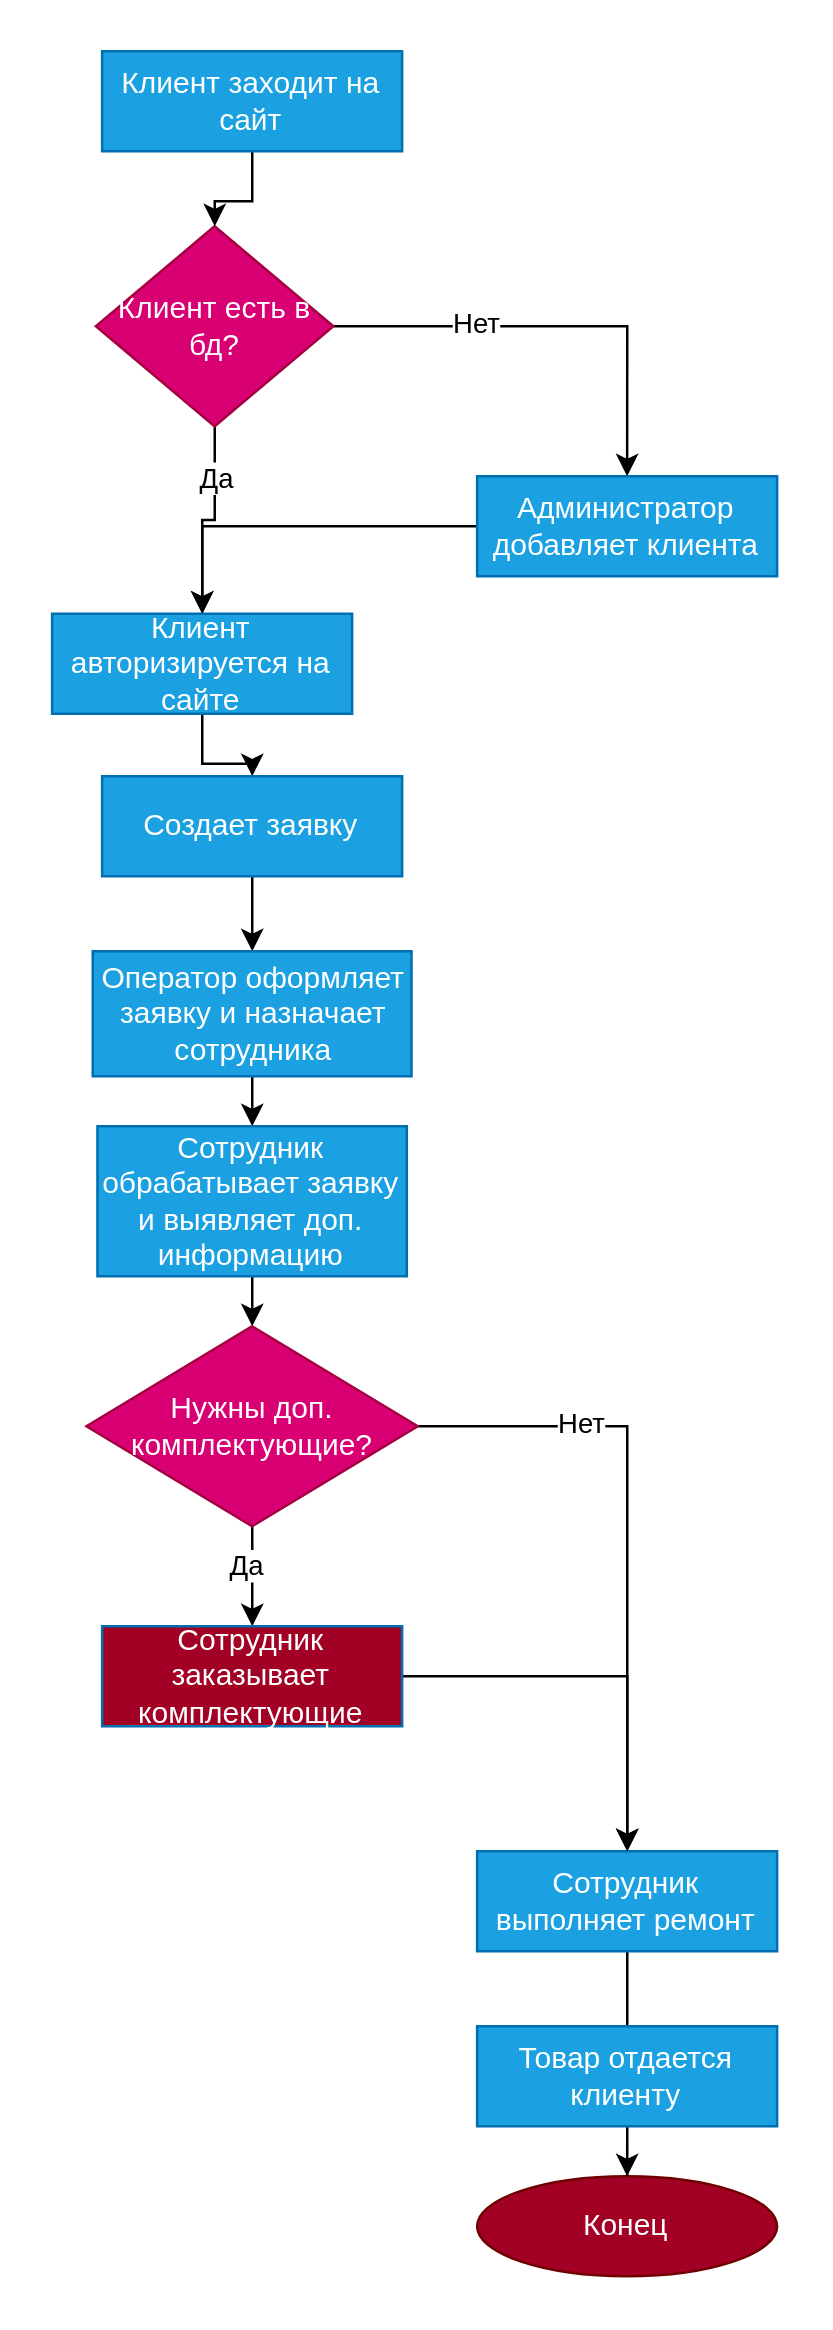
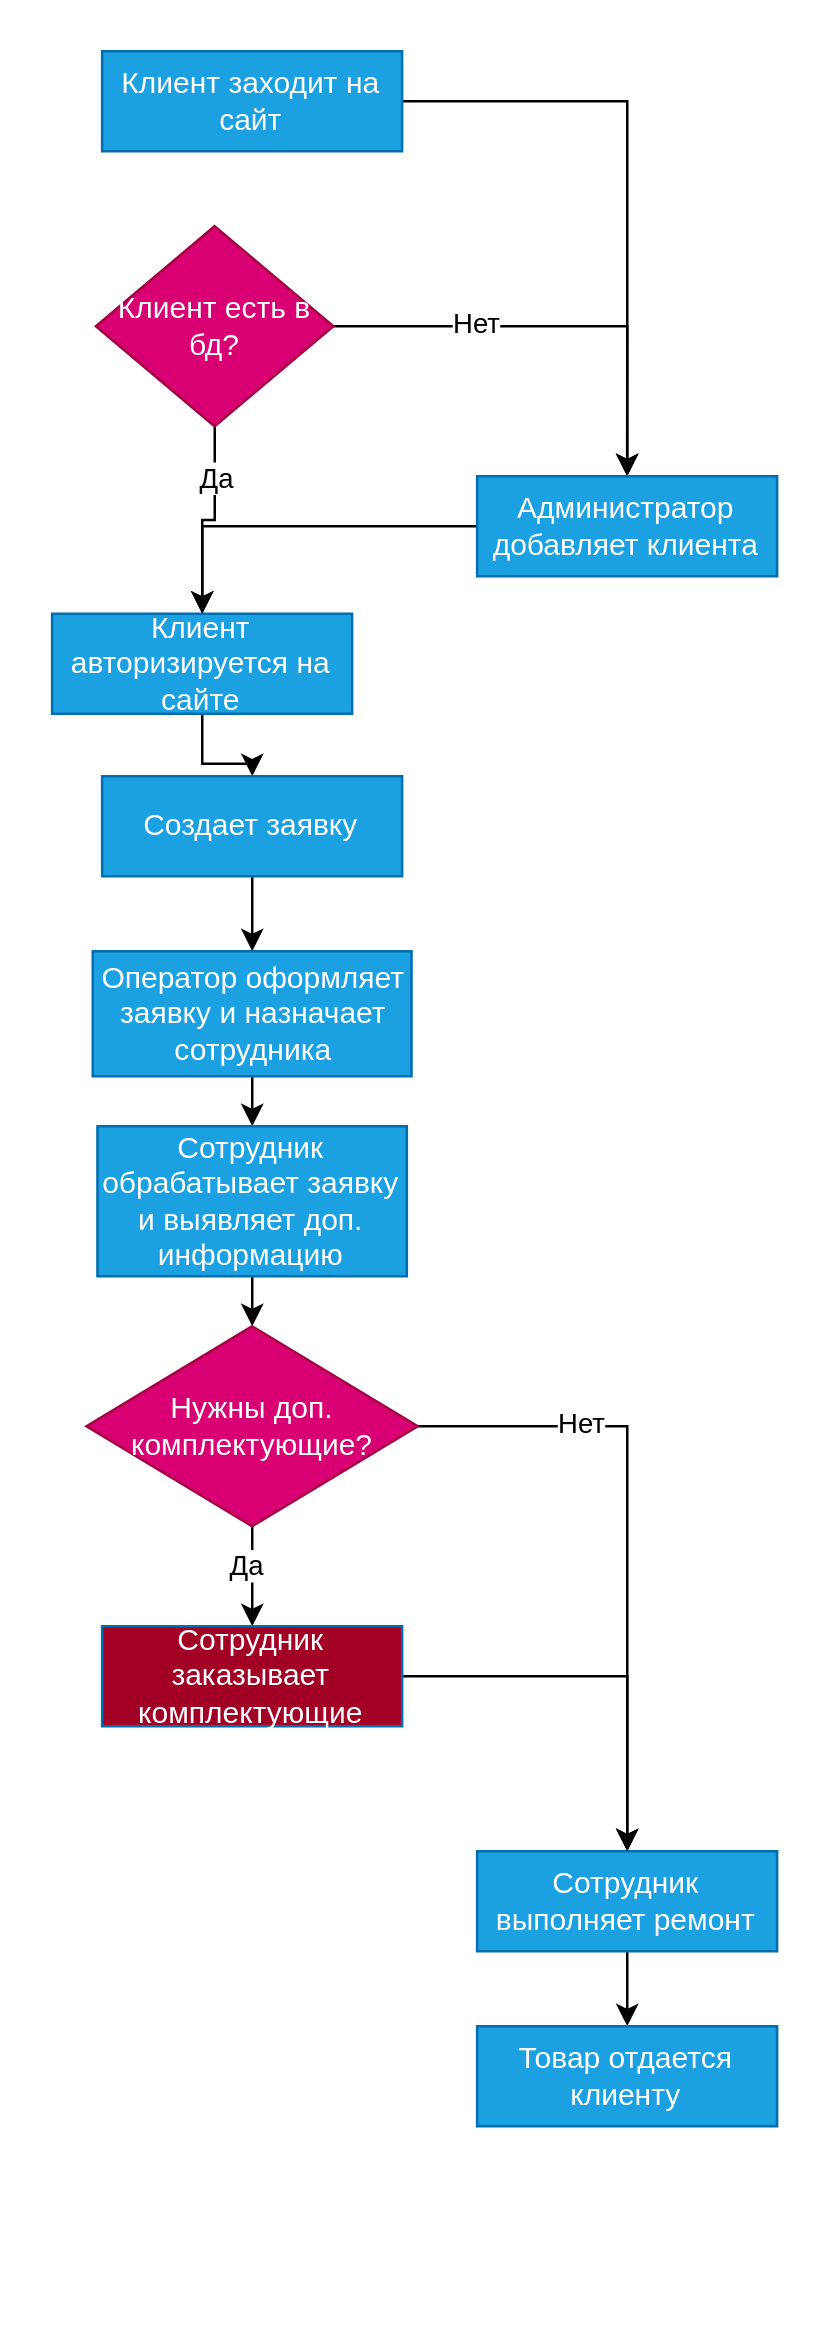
(252, 199) -> (625, 101)
(627, 2015) -> (627, 2008)
(627, 2159) -> none
(627, 2226) -> none
